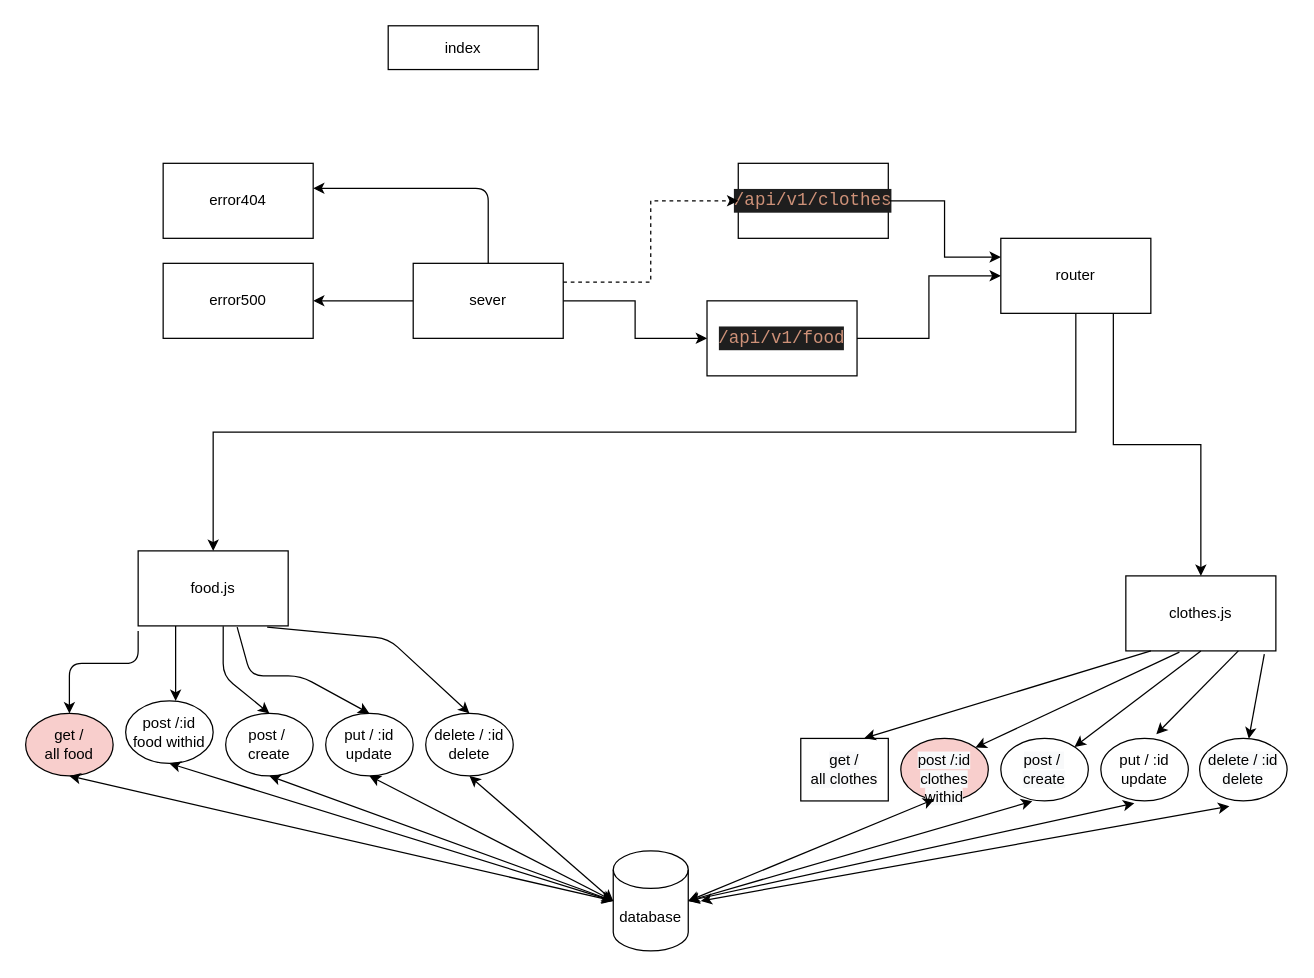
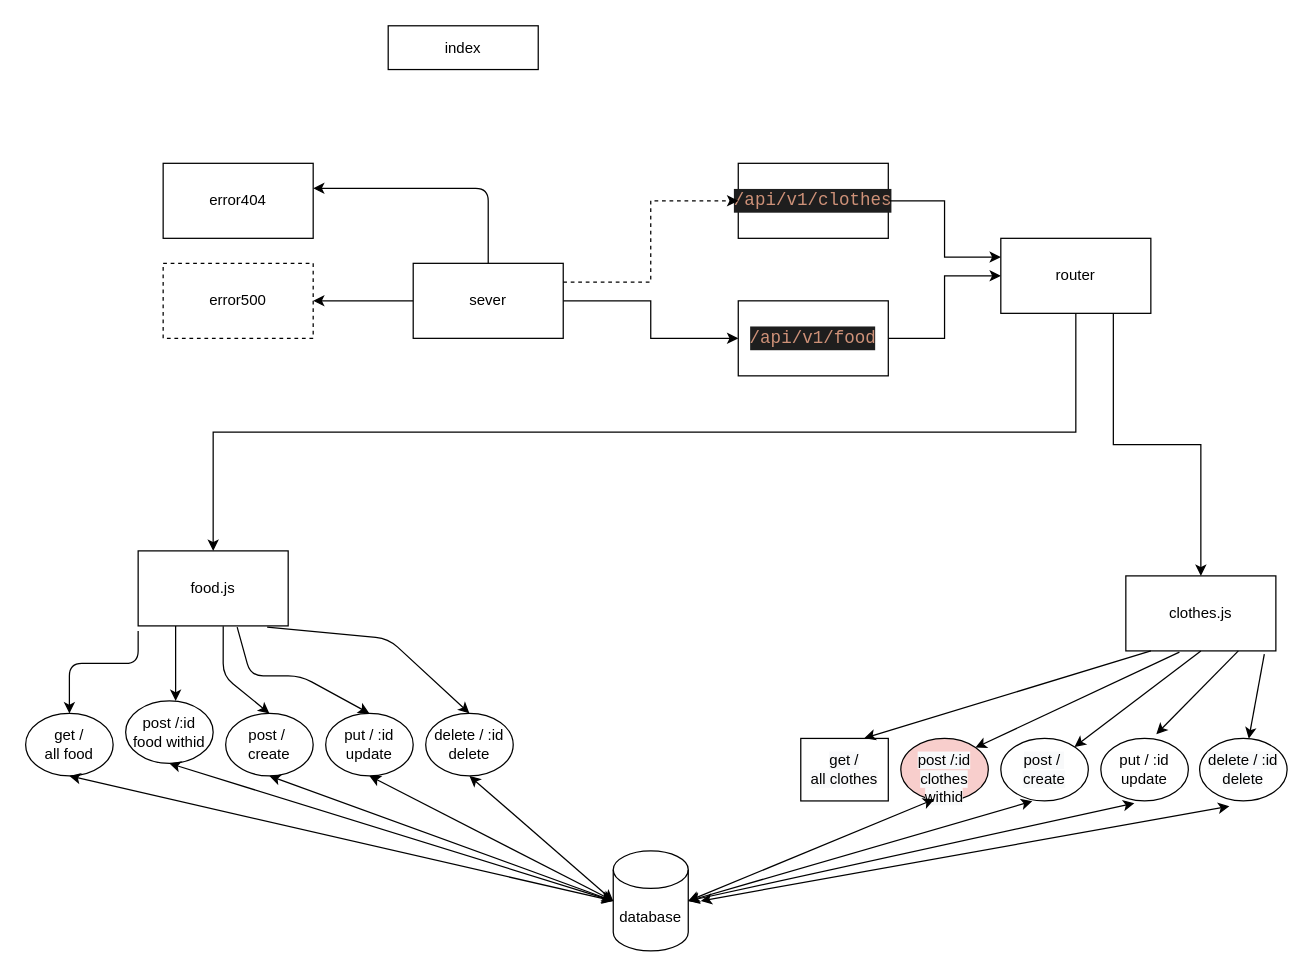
(238, 301) -> (238, 301)
(782, 338) -> (813, 338)
(69, 744) -> (69, 744)
